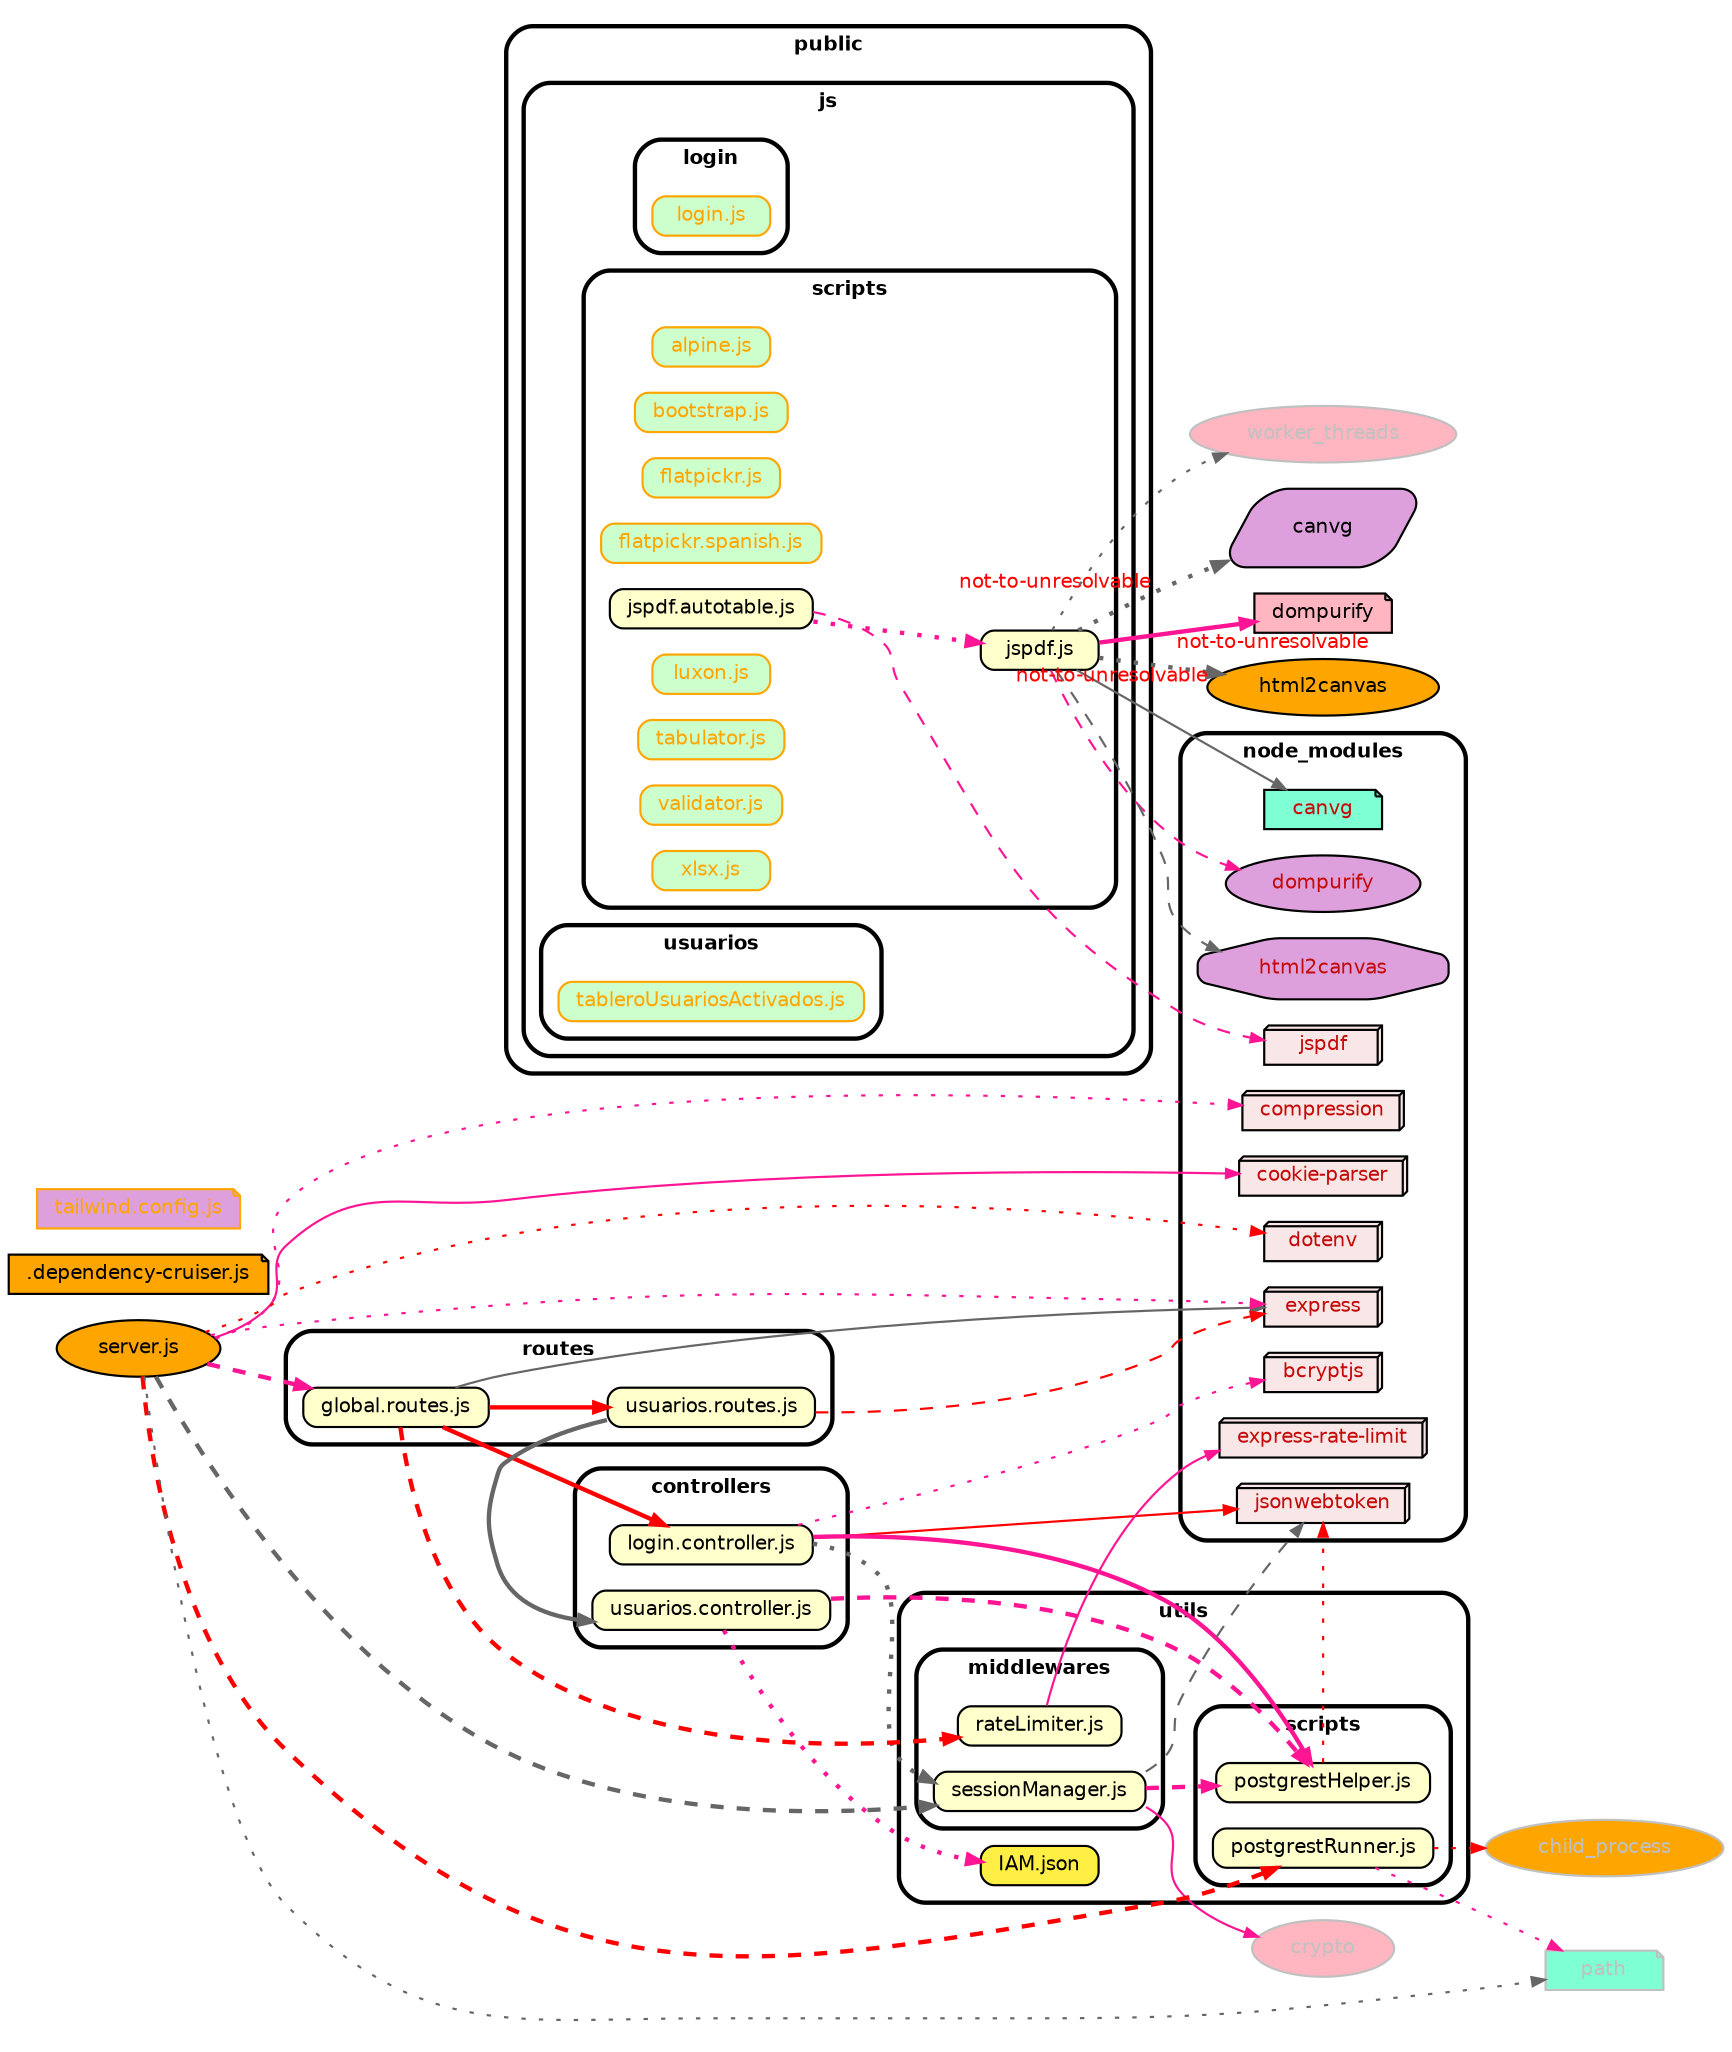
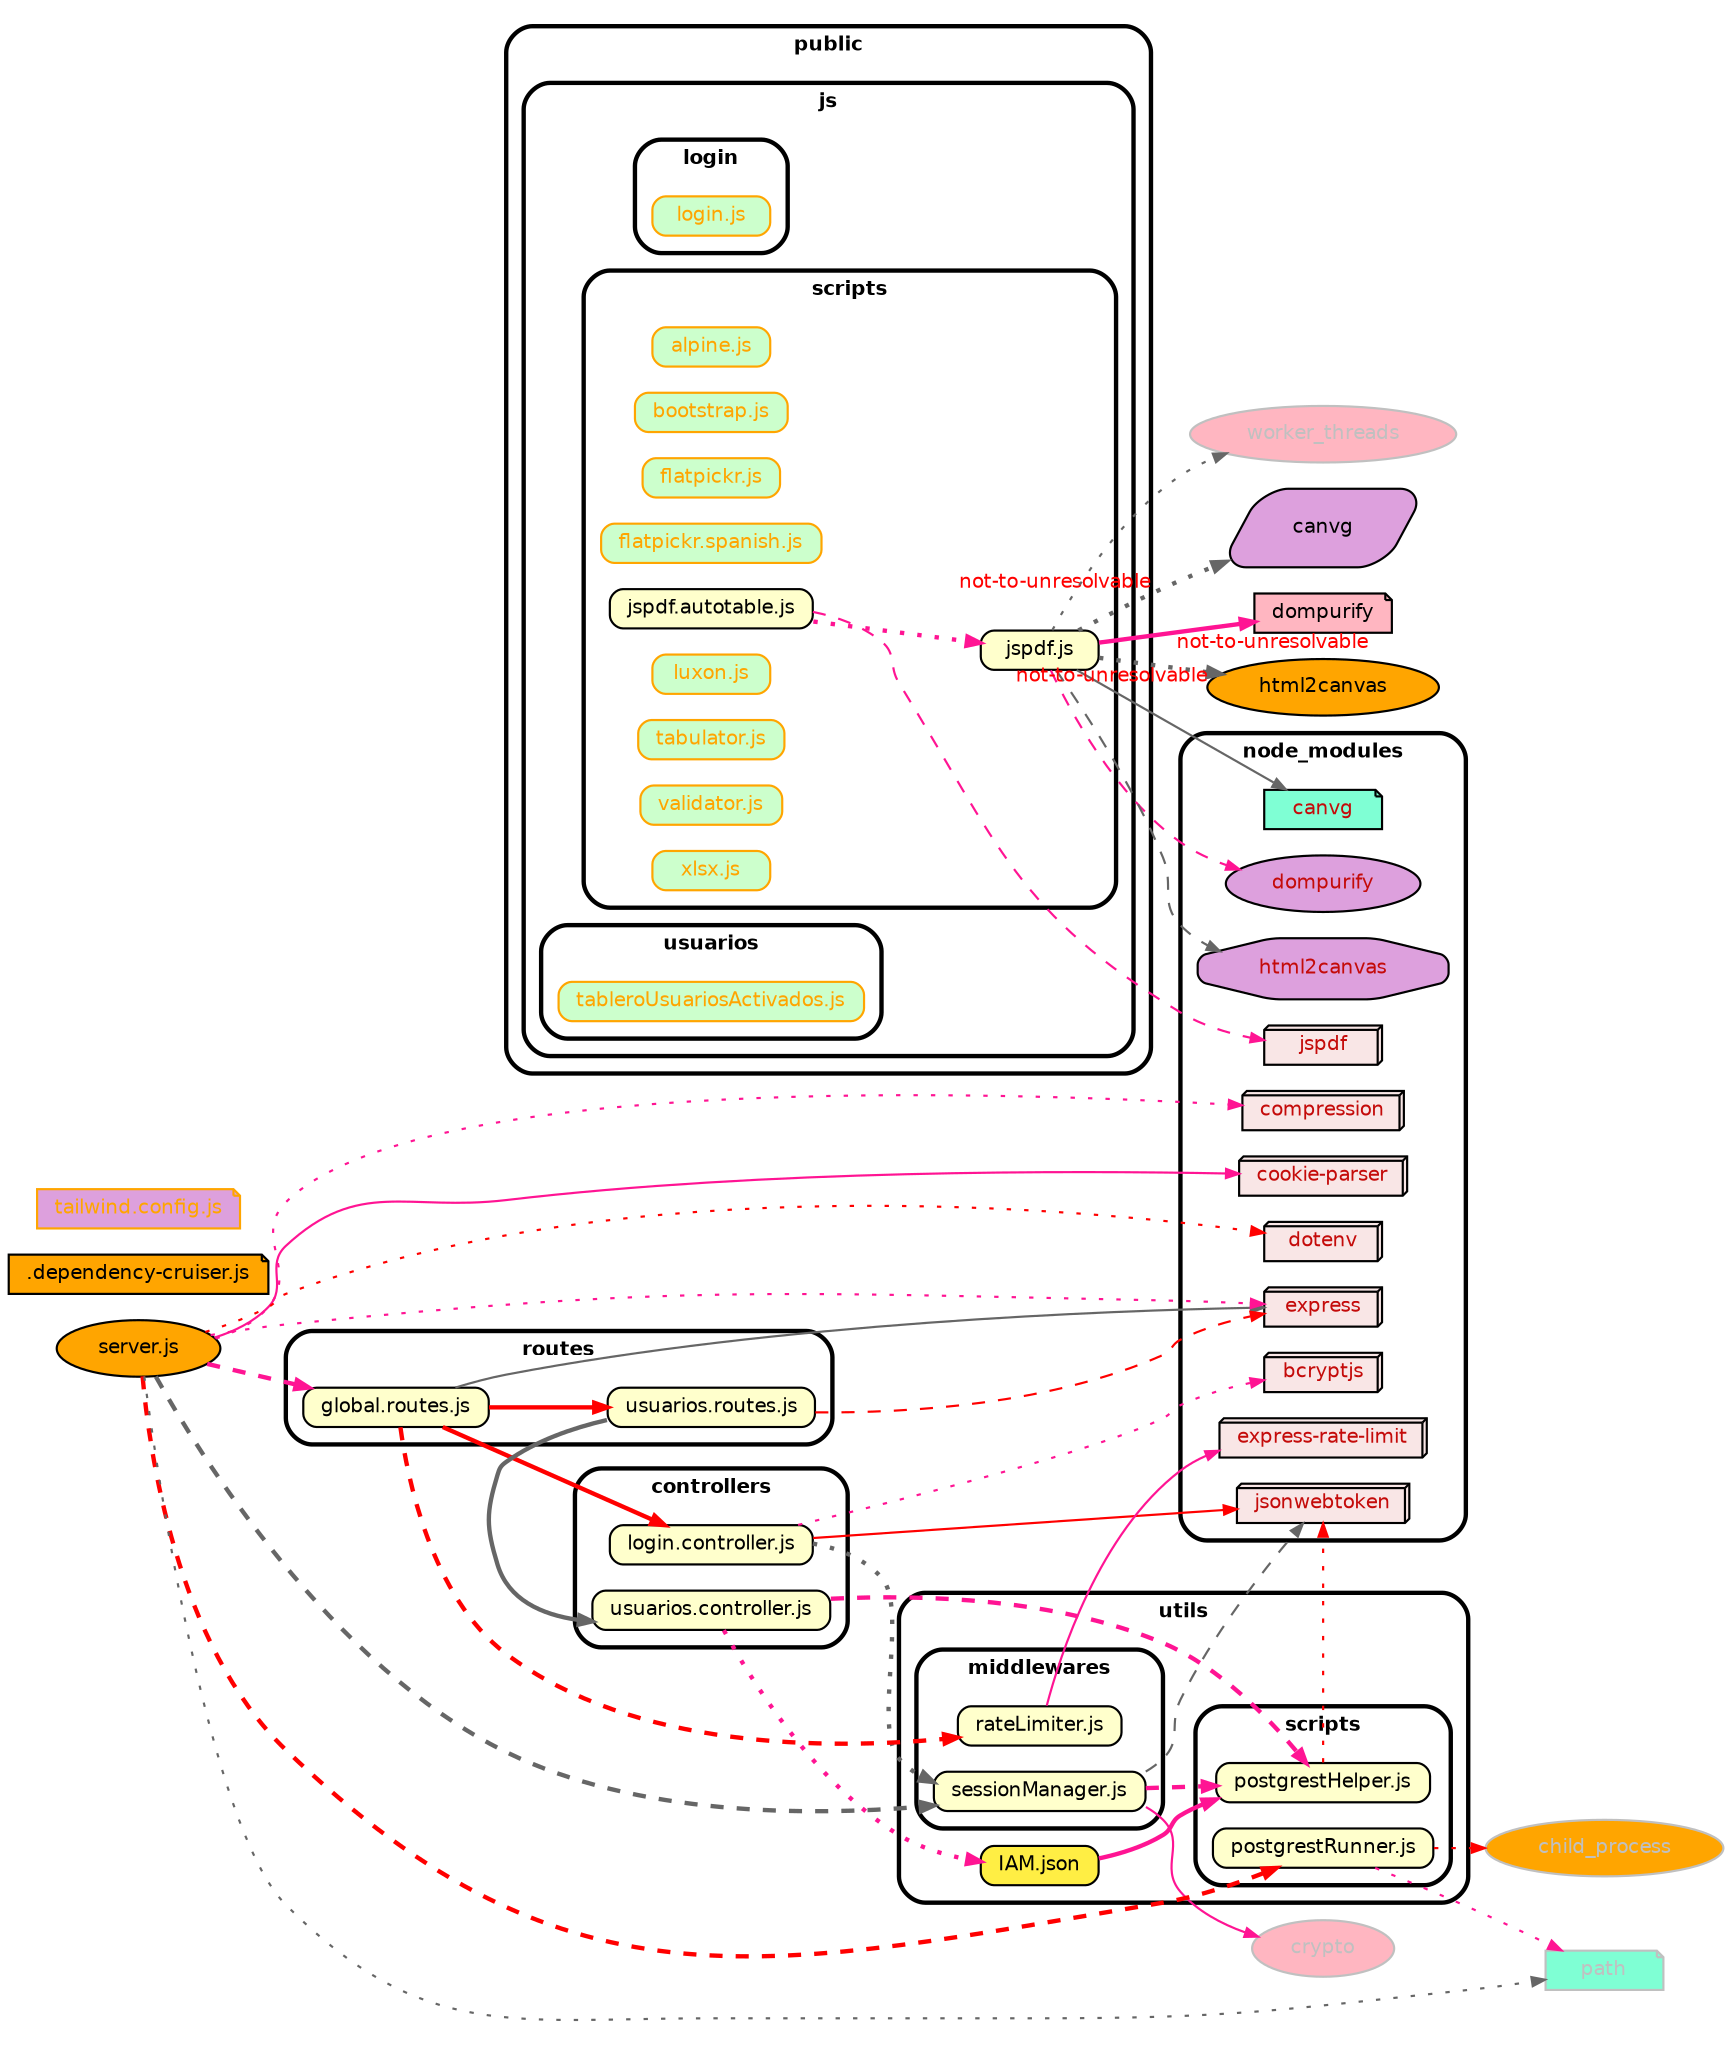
(1080, 1566) -> (1150, 1842)
